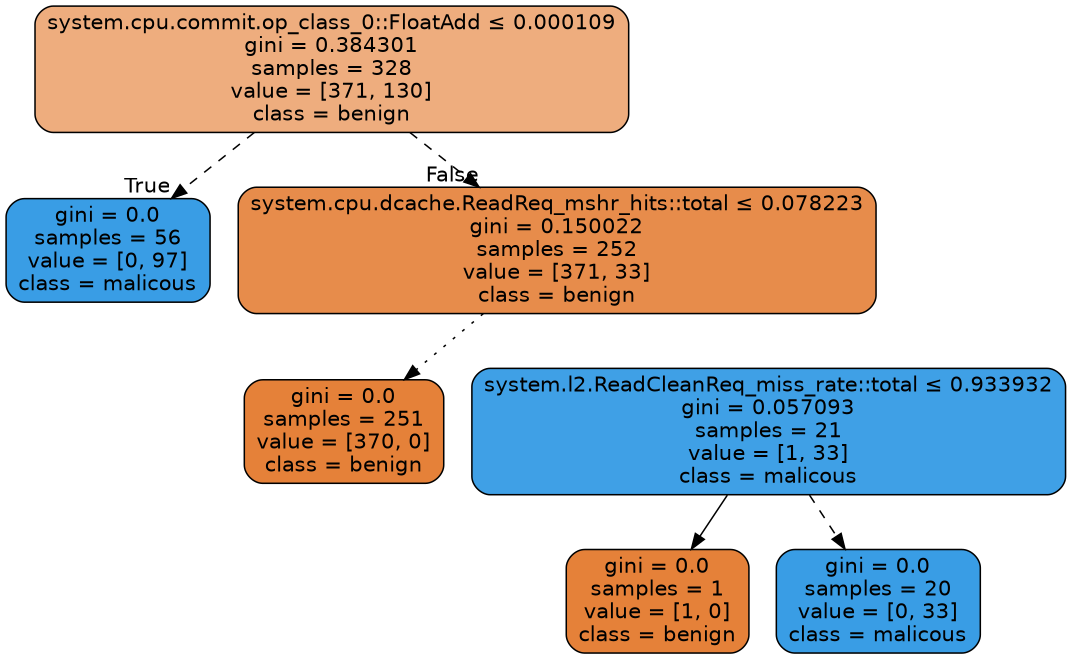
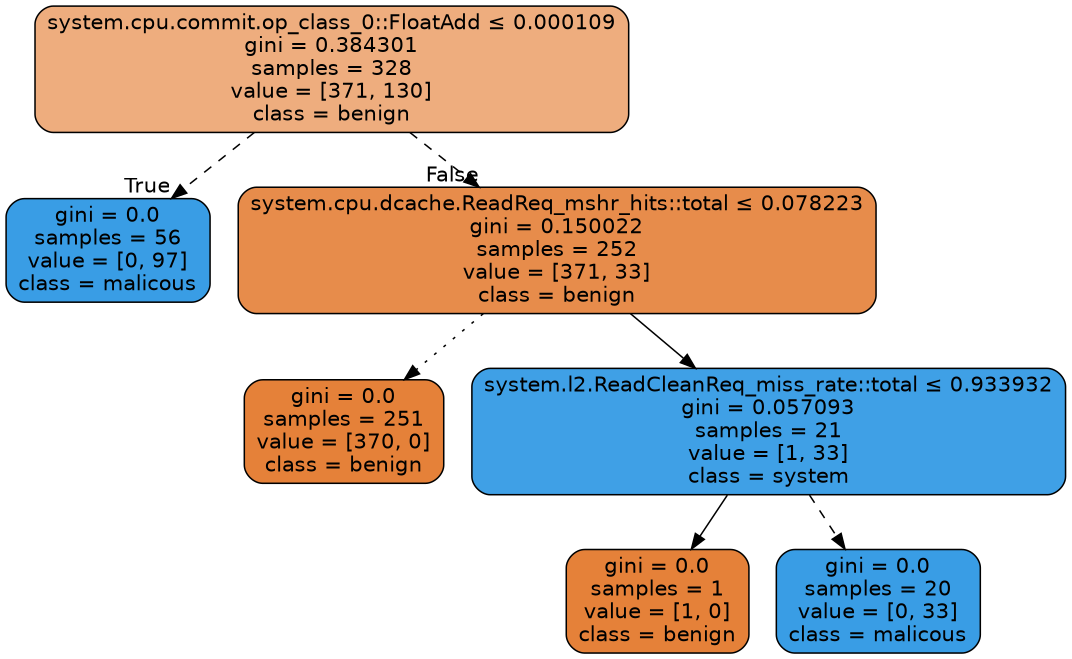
none -> (657, 336)
(769, 476) -> (769, 476)
